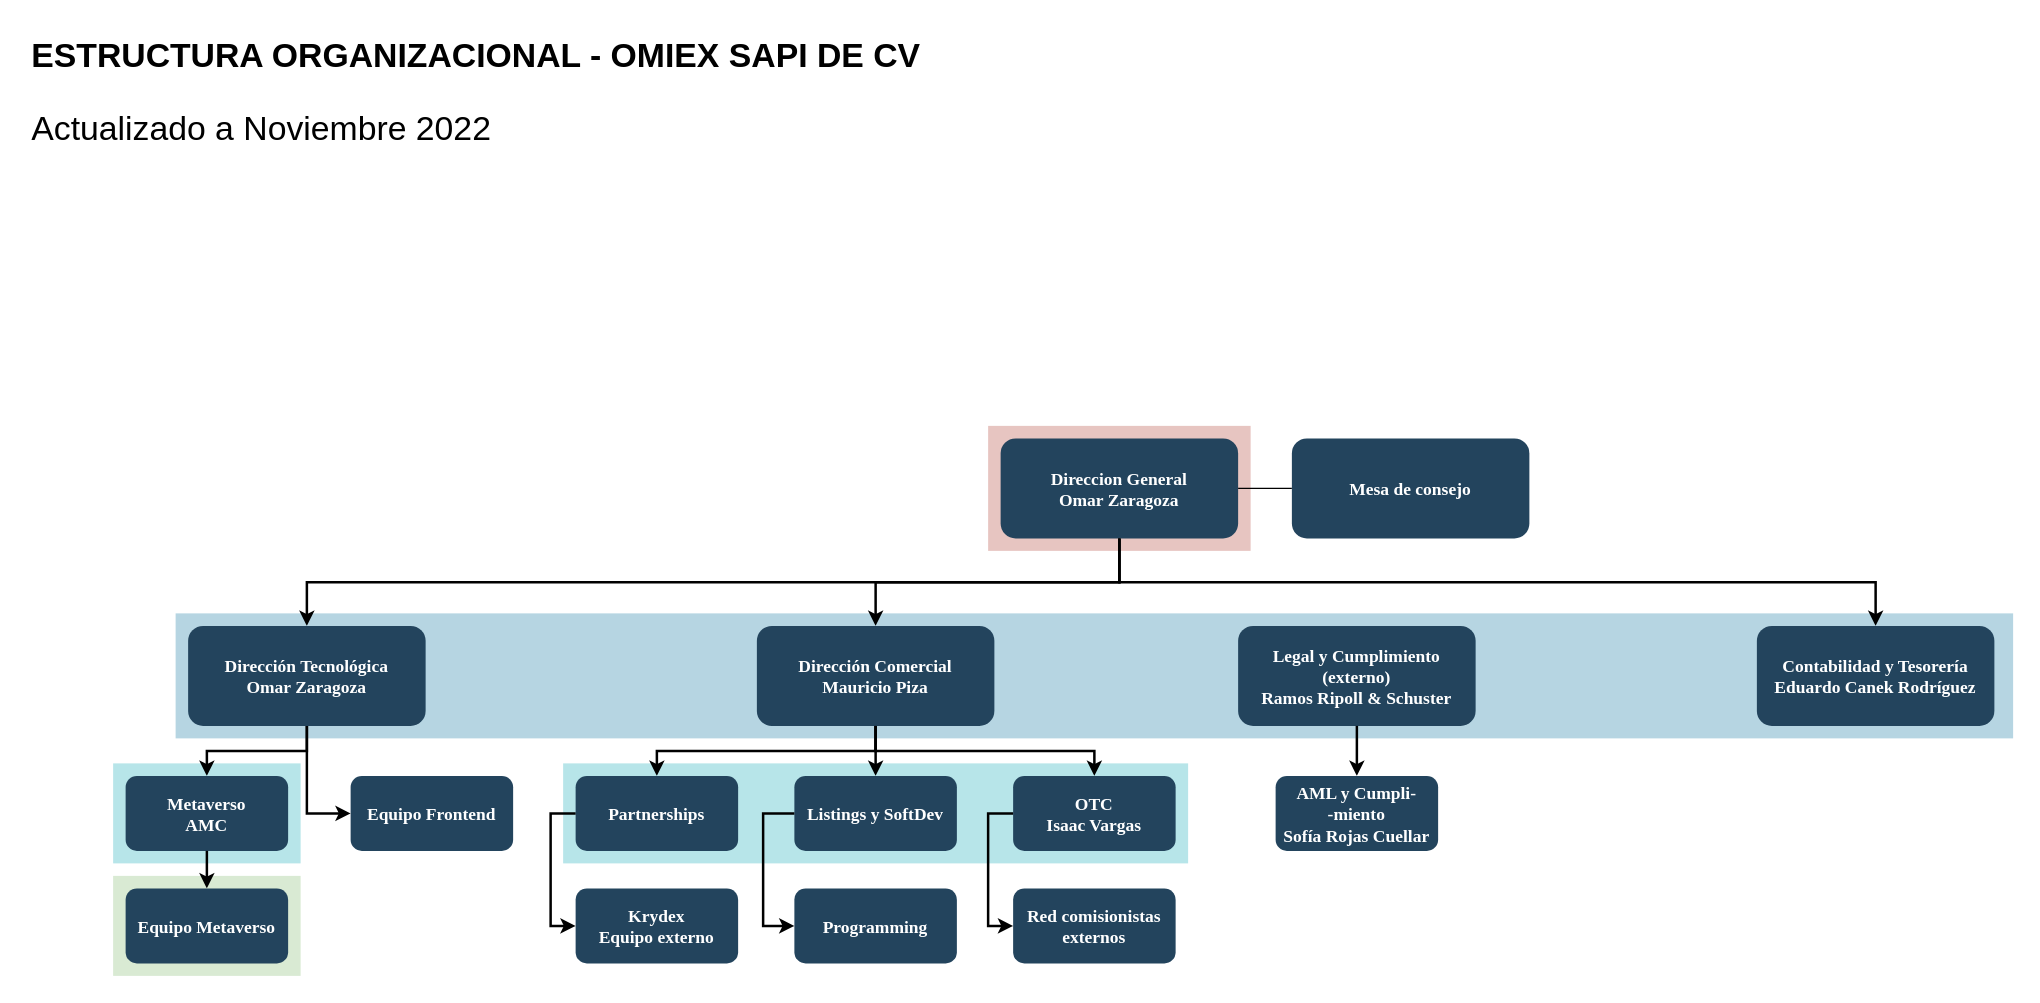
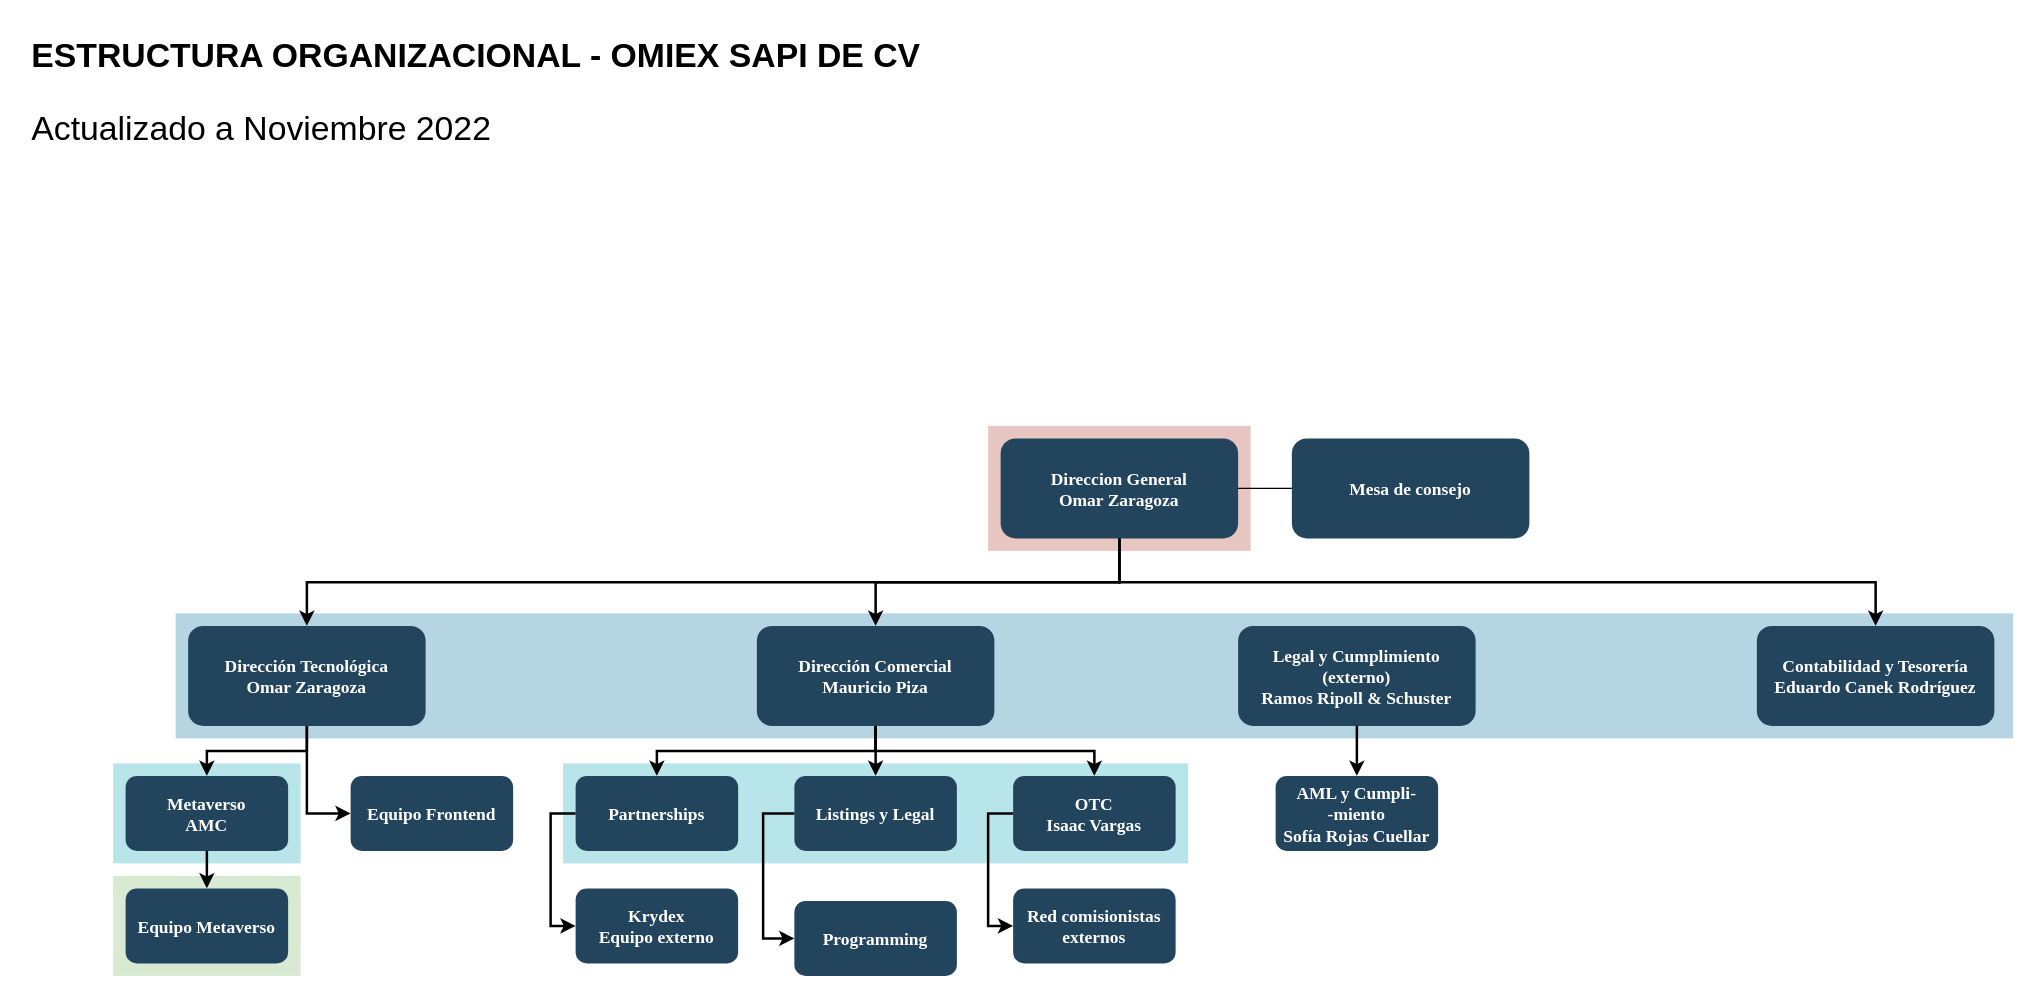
(875, 814) -> (875, 814)
(876, 926) -> (876, 938)
